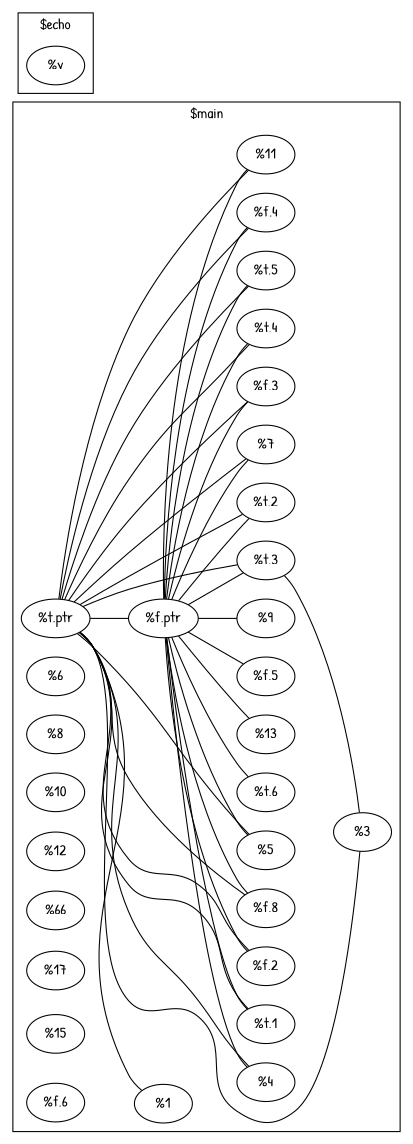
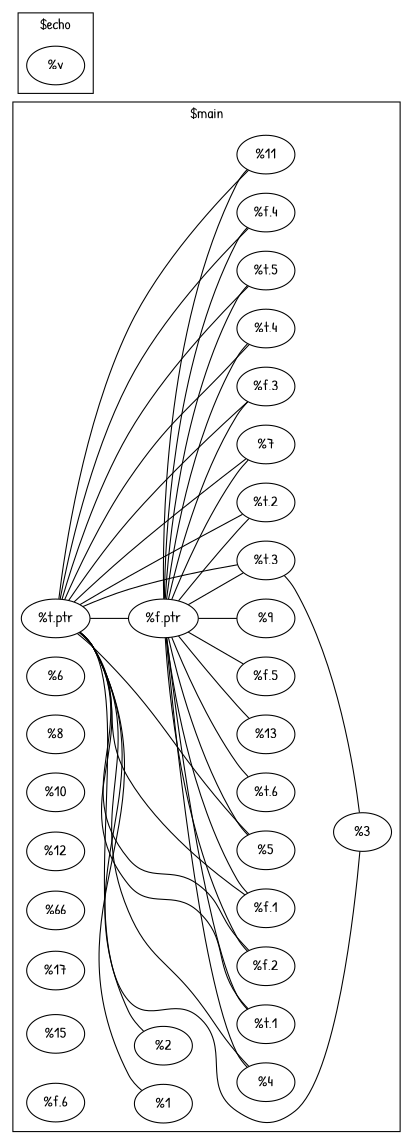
(266, 908) -> (266, 908)
none -> (163, 1046)
